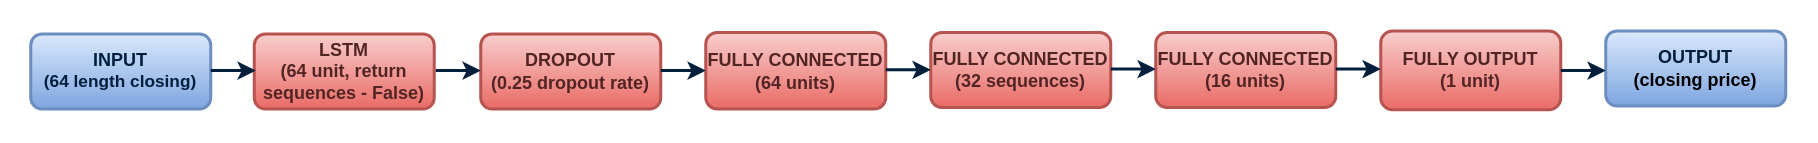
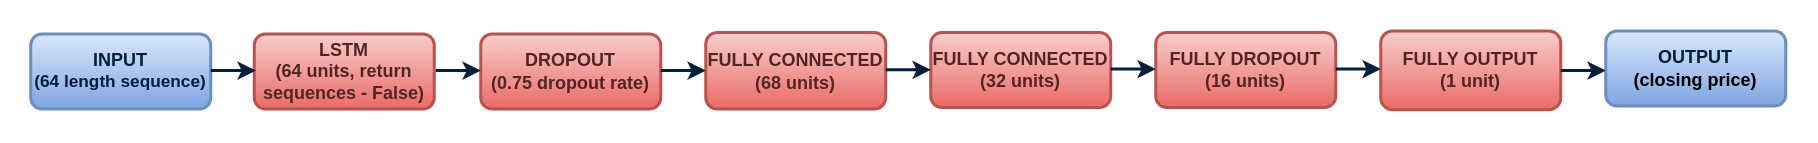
(1021, 70) -> (1021, 70)
(1246, 70) -> (1246, 70)
(121, 71) -> (121, 71)
(344, 71) -> (344, 71)
(571, 71) -> (571, 71)
(796, 71) -> (796, 71)
